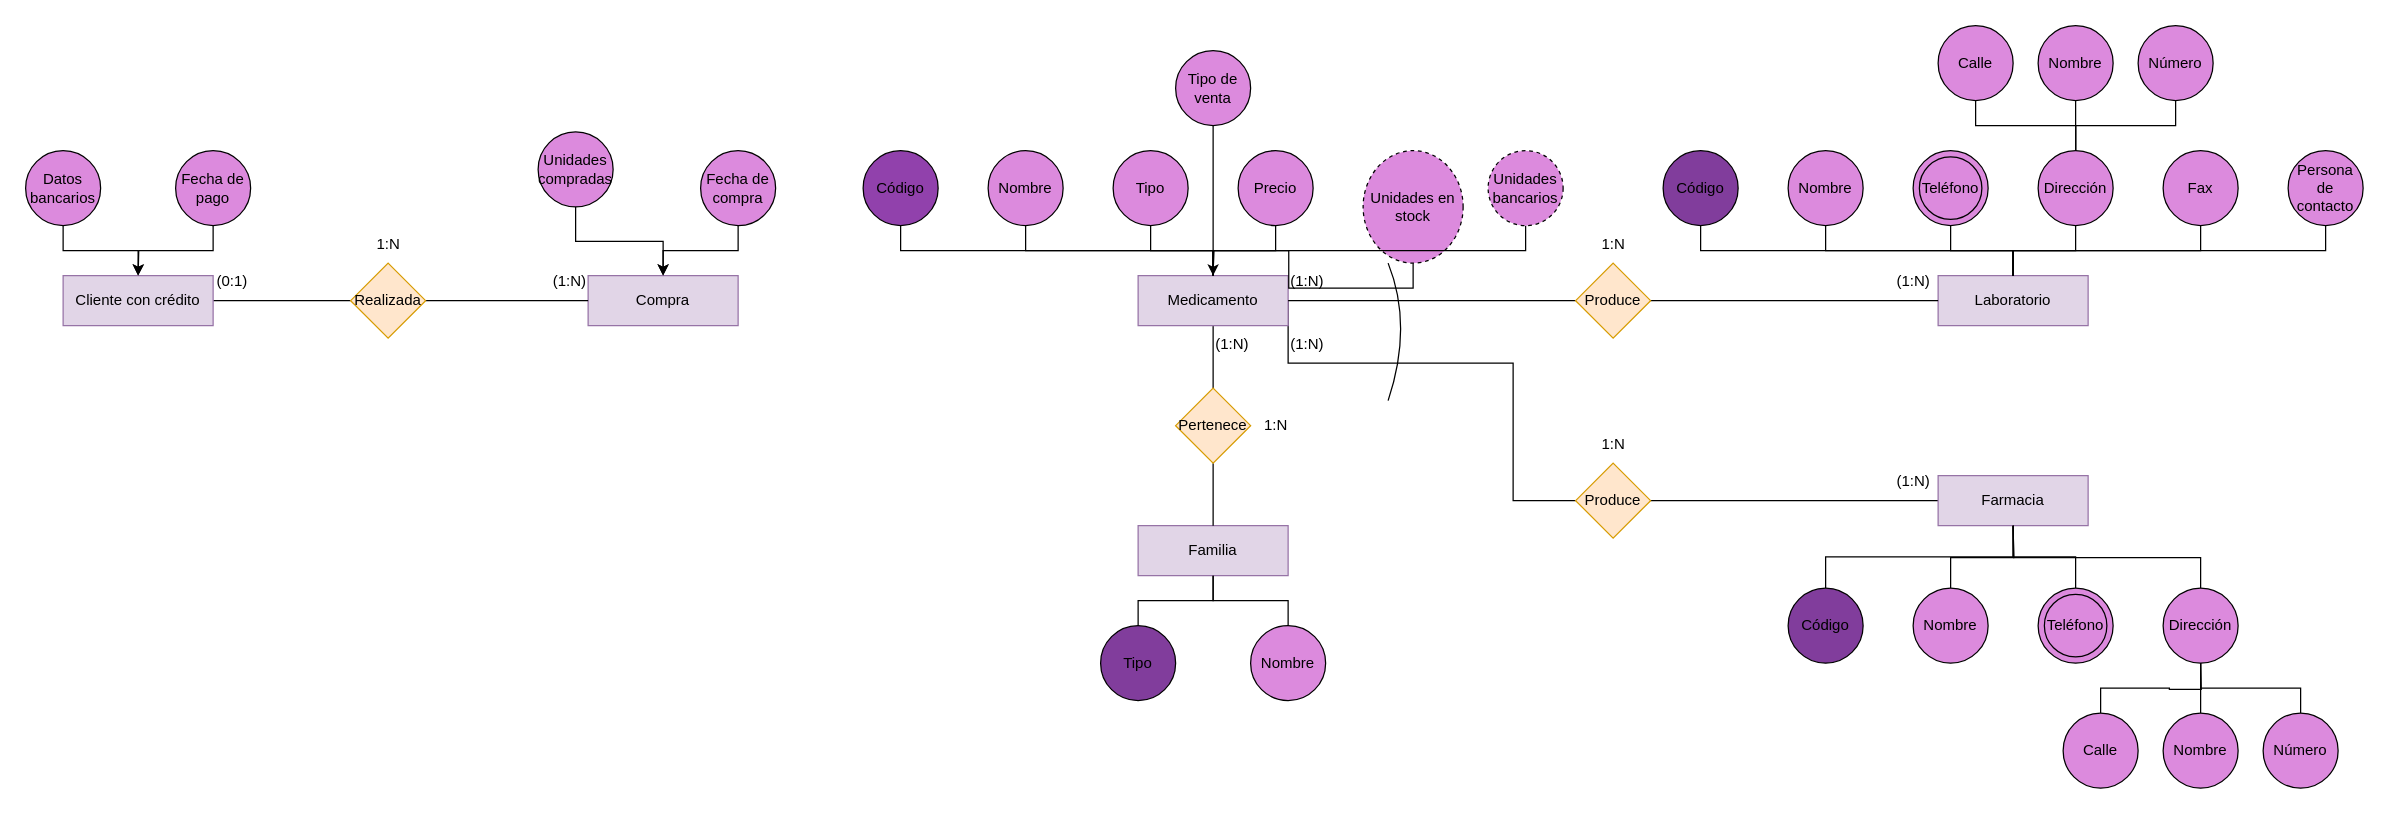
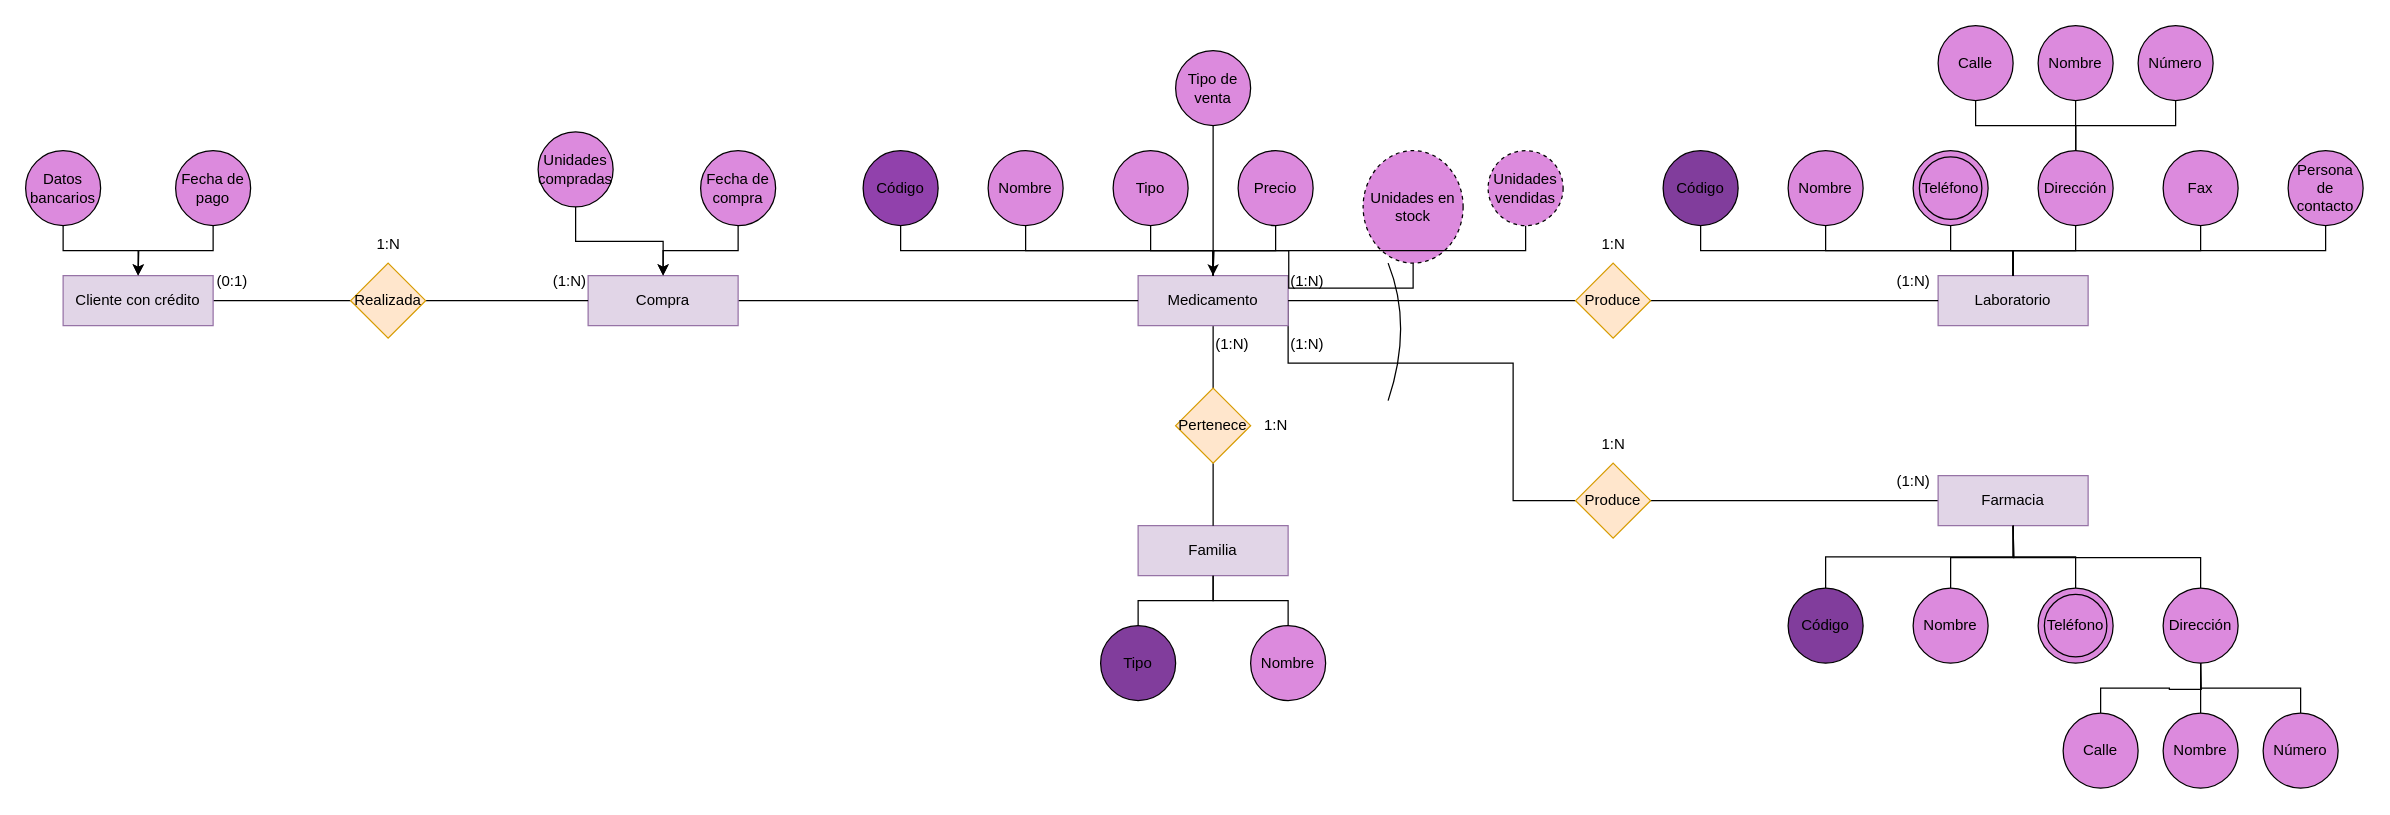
(1526, 188) -> (1526, 188)
none -> (938, 301)
